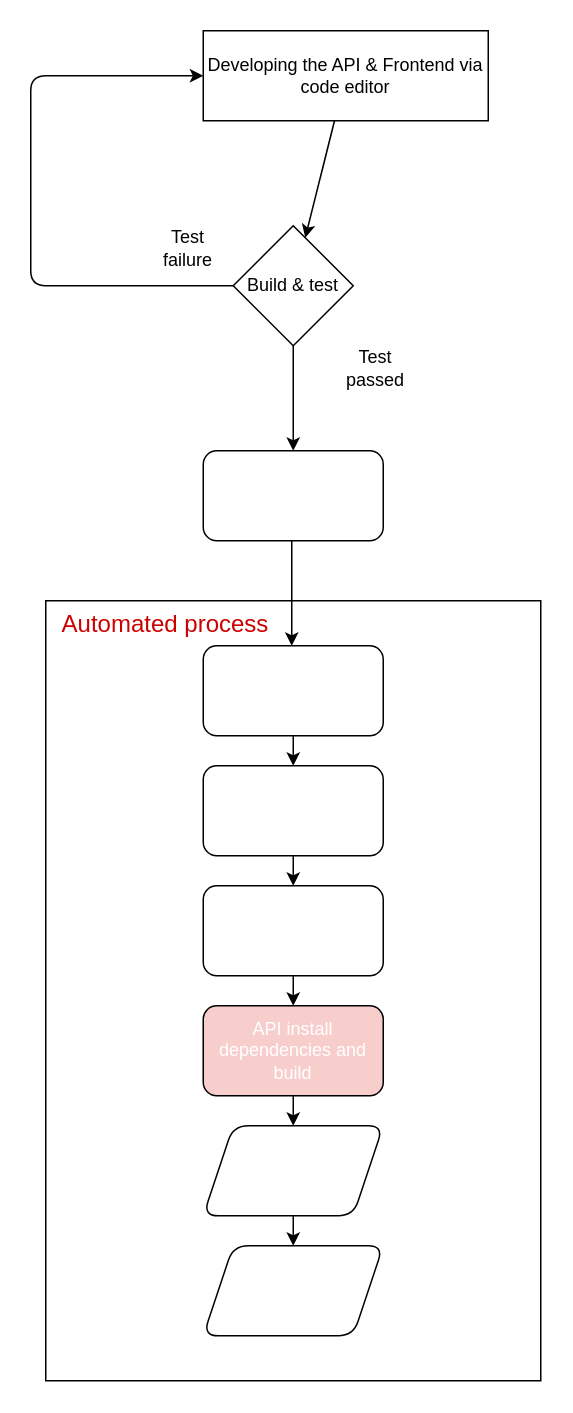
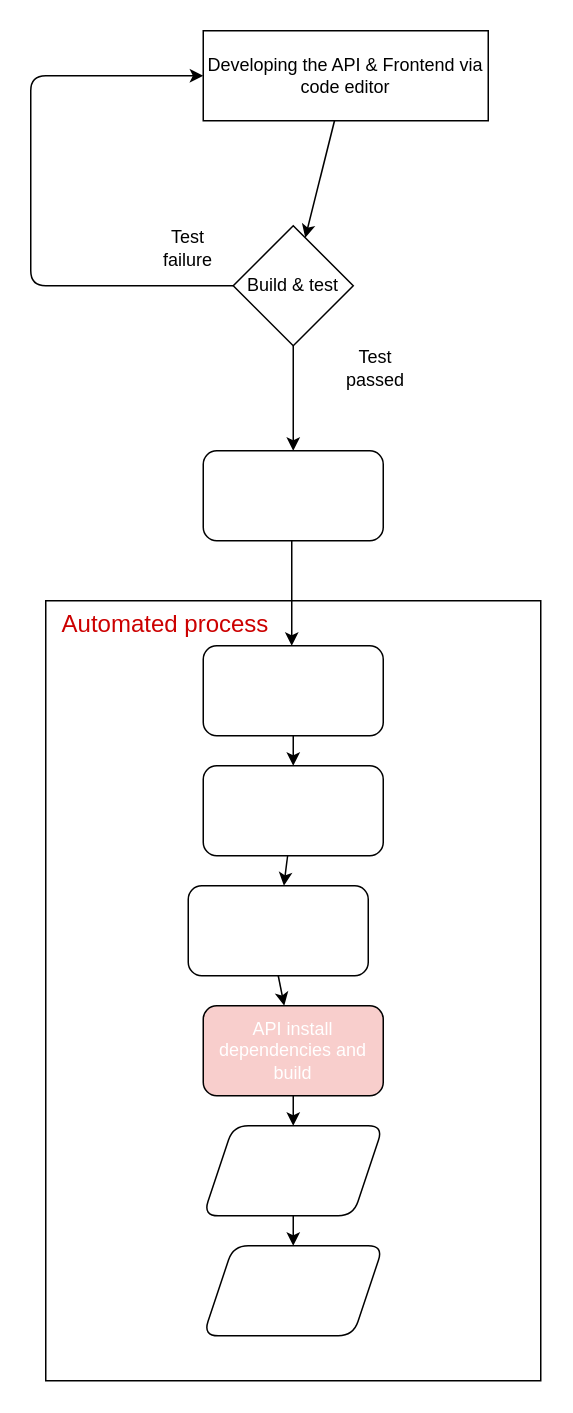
(293, 931) -> (278, 931)
